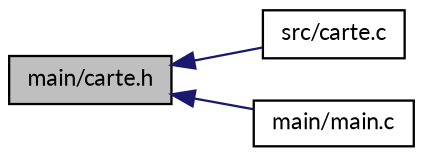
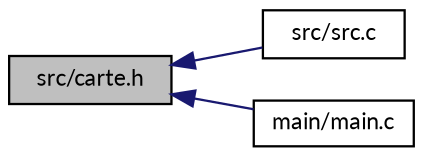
(334, 34) -> (334, 34)
(90, 80) -> (90, 80)
